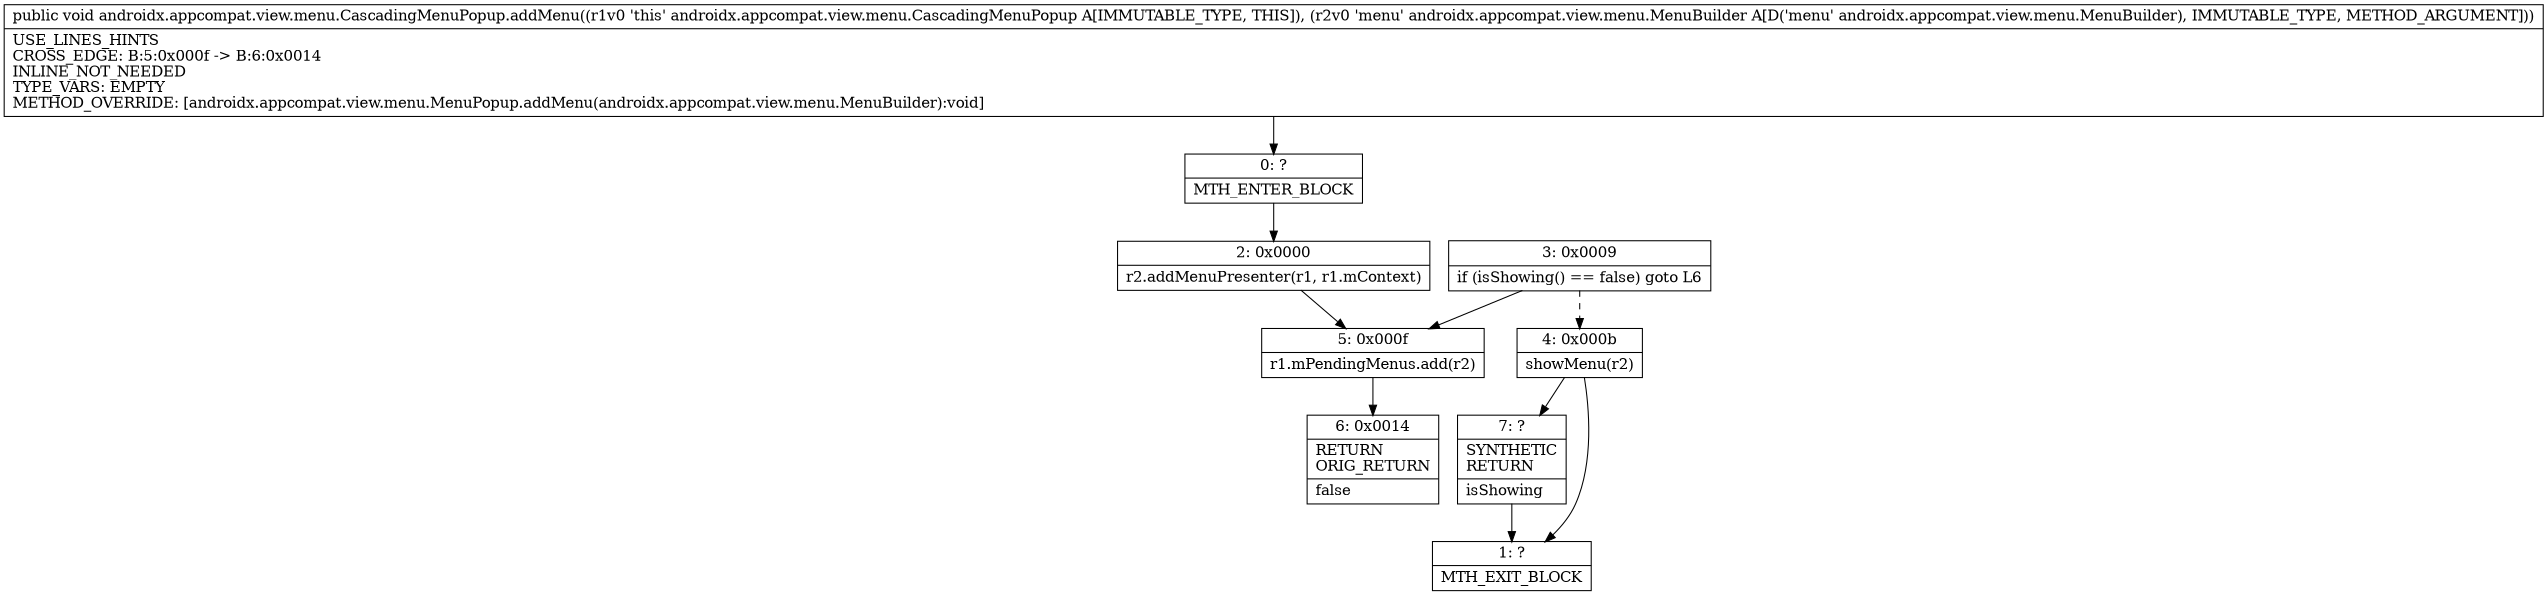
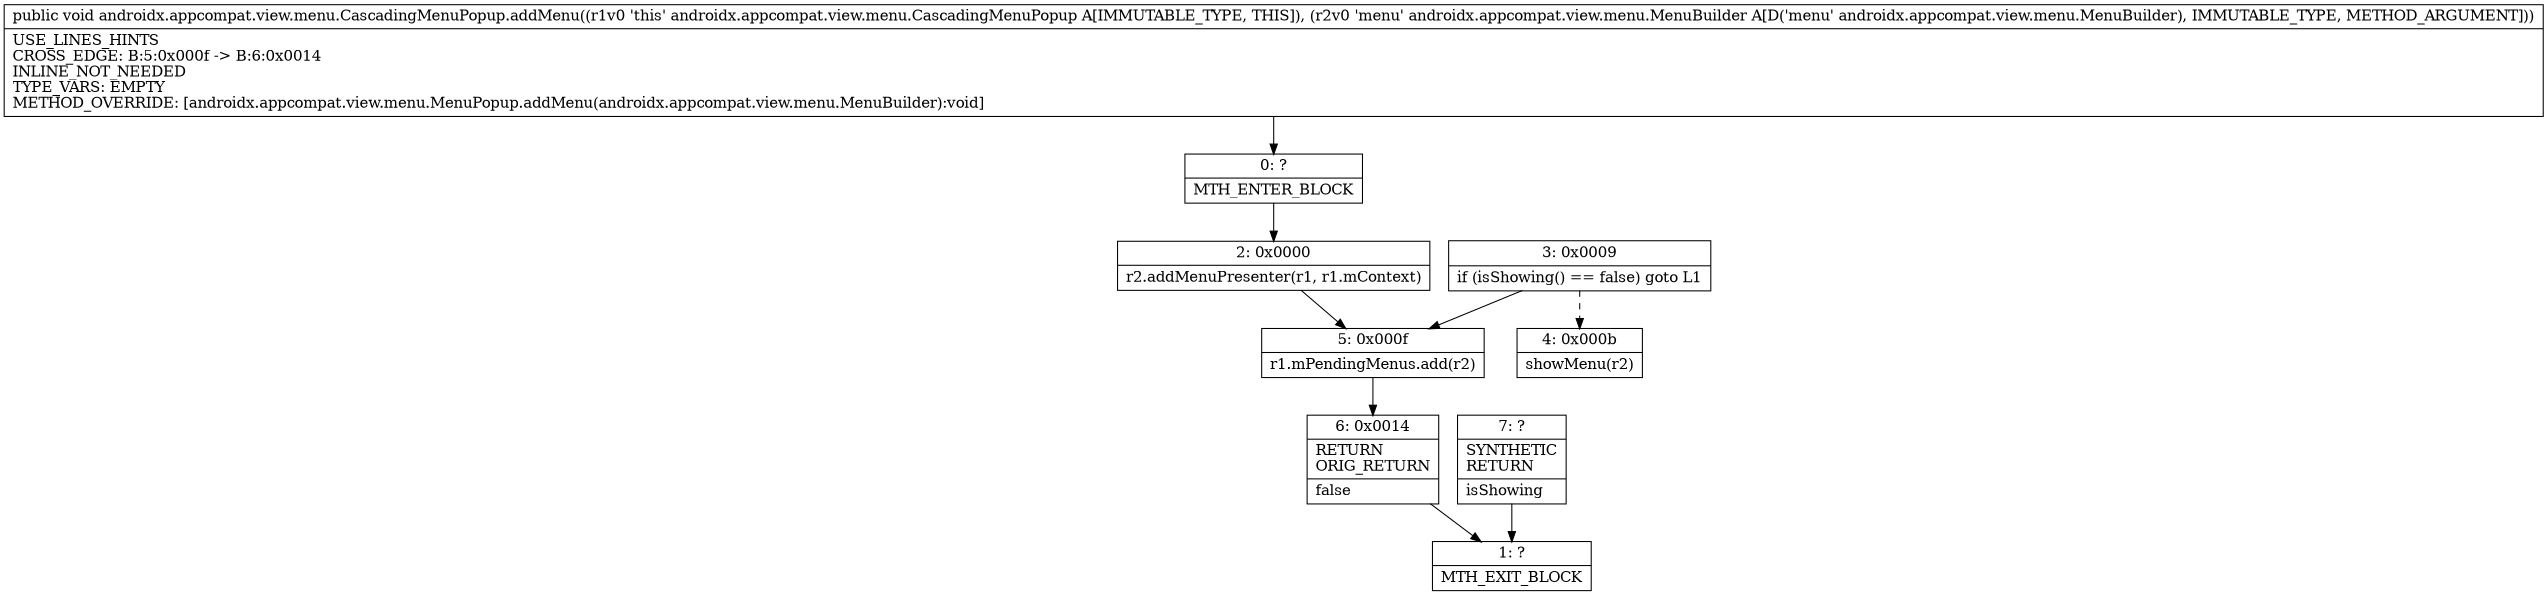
(1580, 278) -> (1580, 278)
(1555, 392) -> none
(1587, 460) -> (1452, 520)
